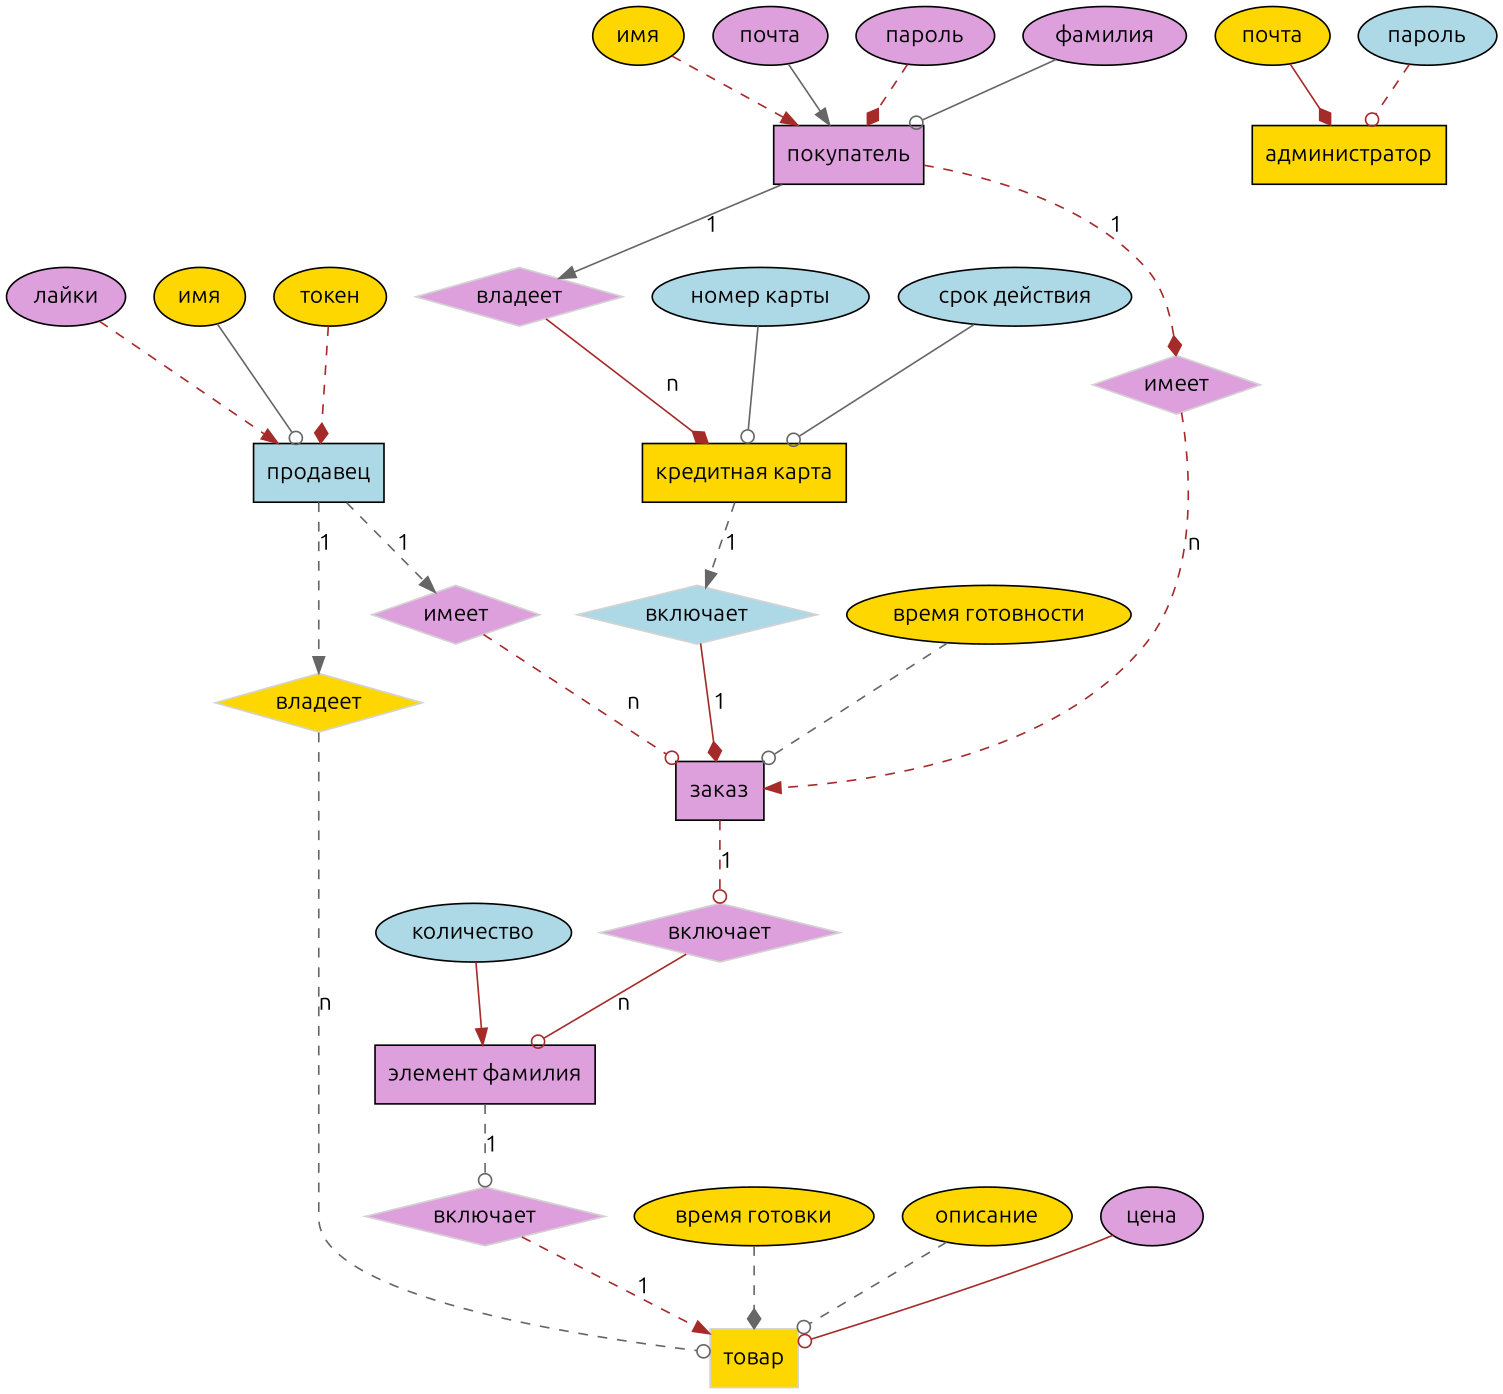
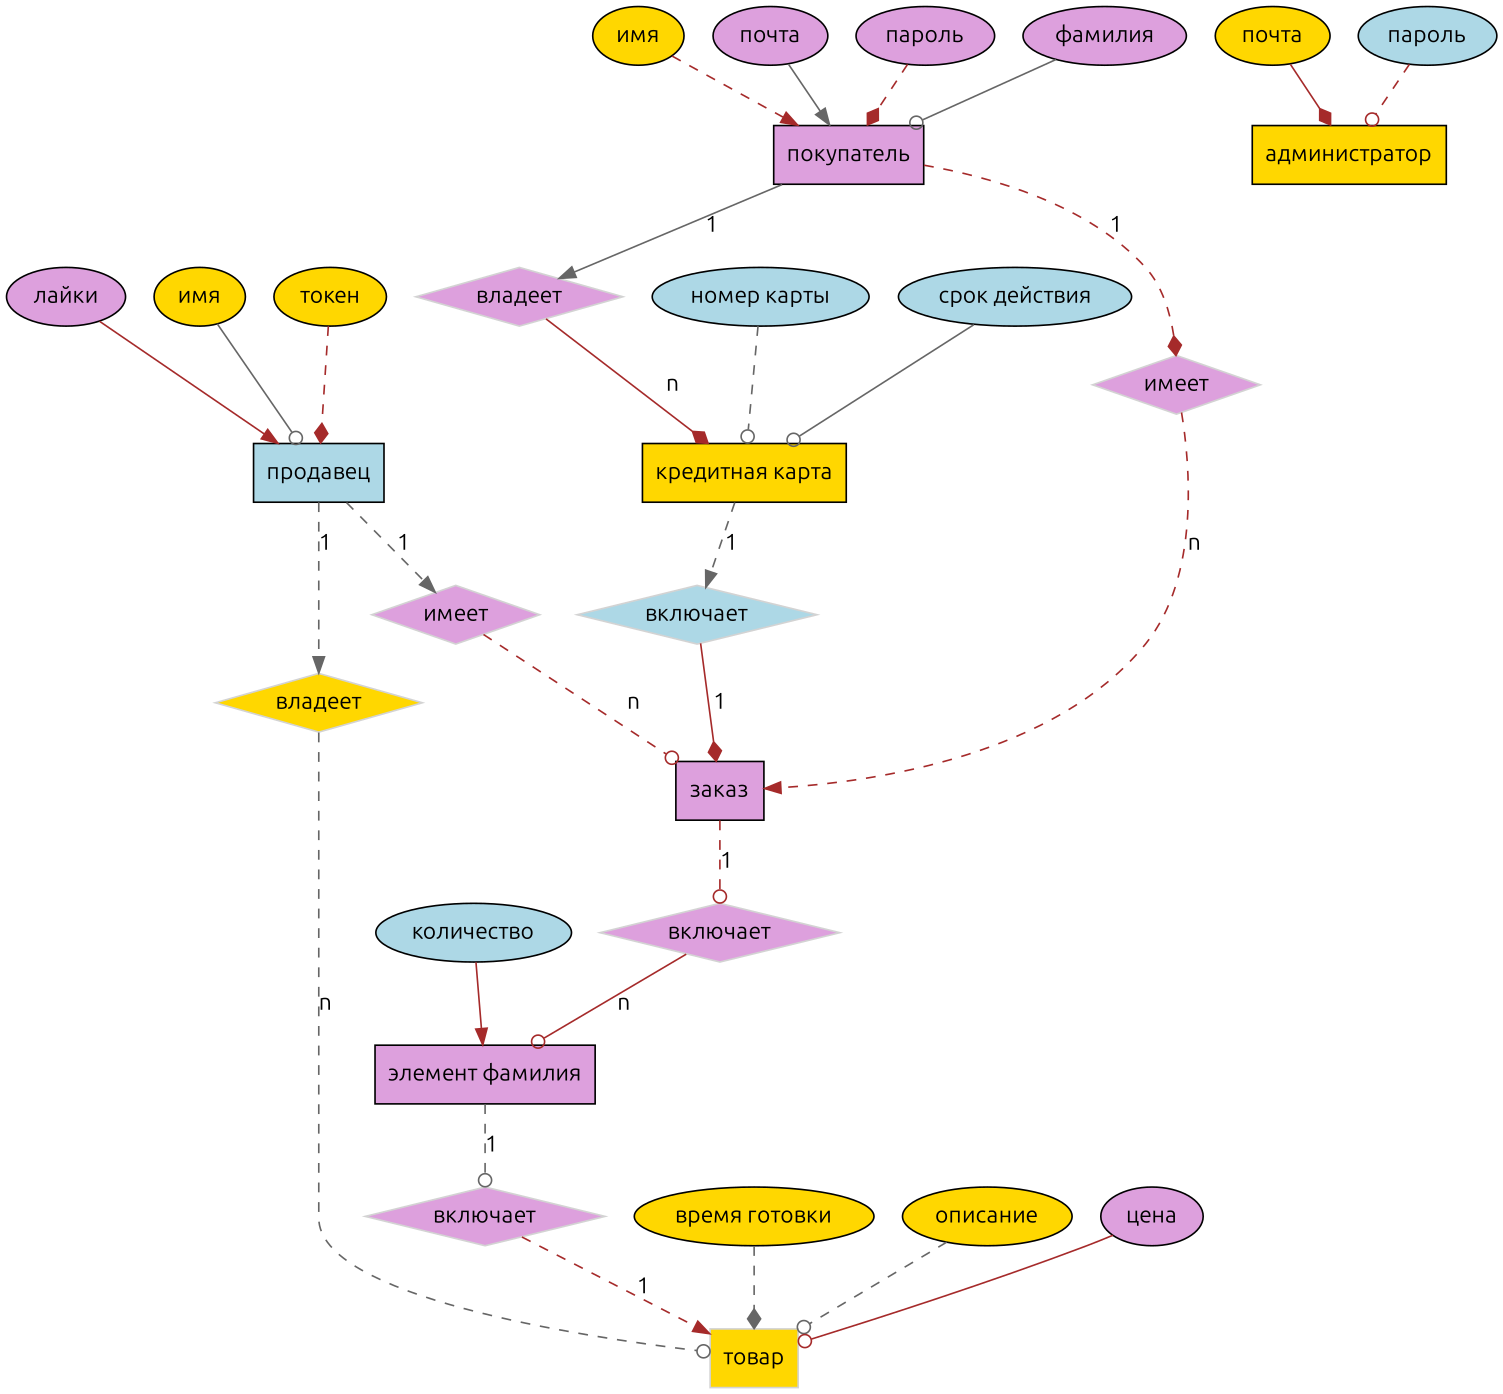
(182, 378) -> (182, 378)
(753, 378) -> (753, 378)
(989, 615) -> none
